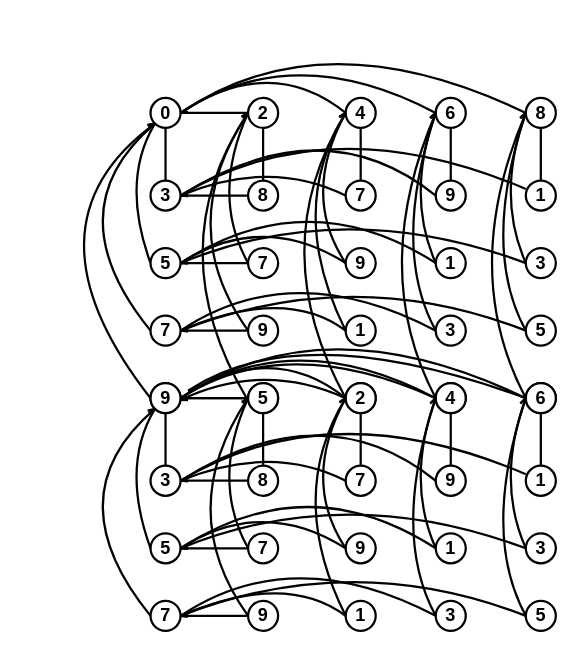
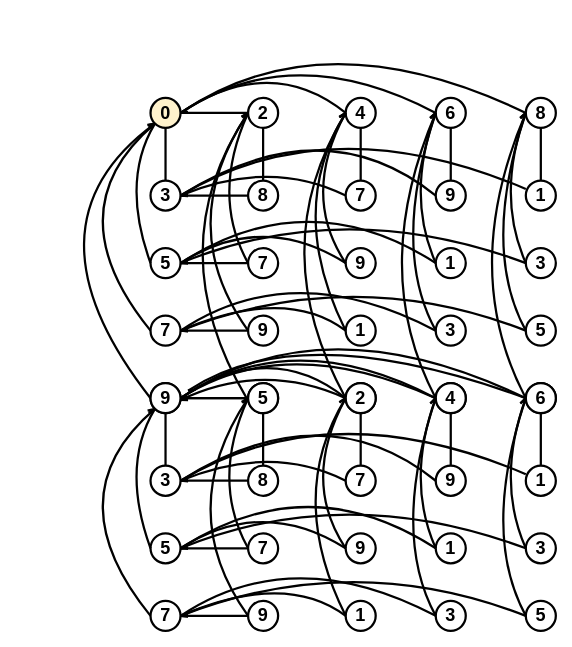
(165, 113) -> (165, 113)
